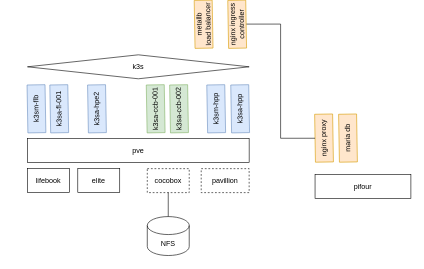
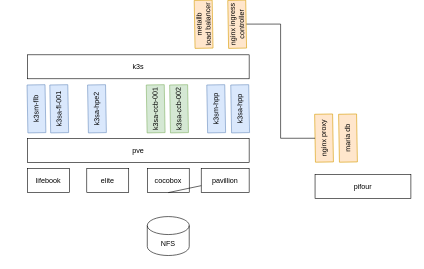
(138, 67) -> (138, 67)
(99, 181) -> (108, 181)
(168, 181) -> (168, 181)
(225, 181) -> (225, 181)
(168, 205) -> (184, 190)
